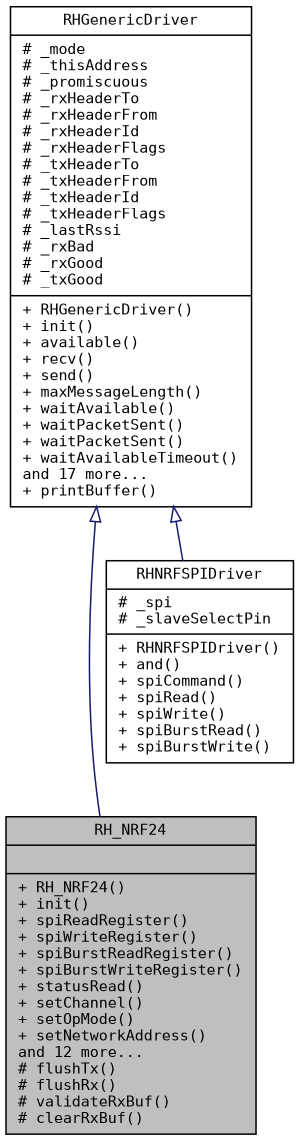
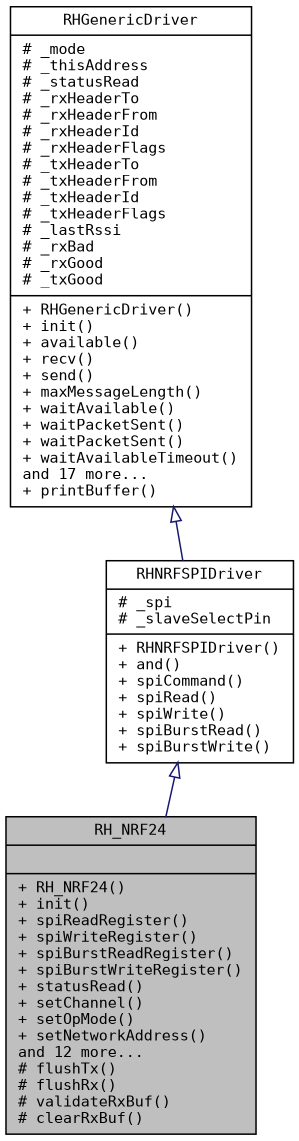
(86, 82) -> (82, 82)
(89, 669) -> (170, 797)
